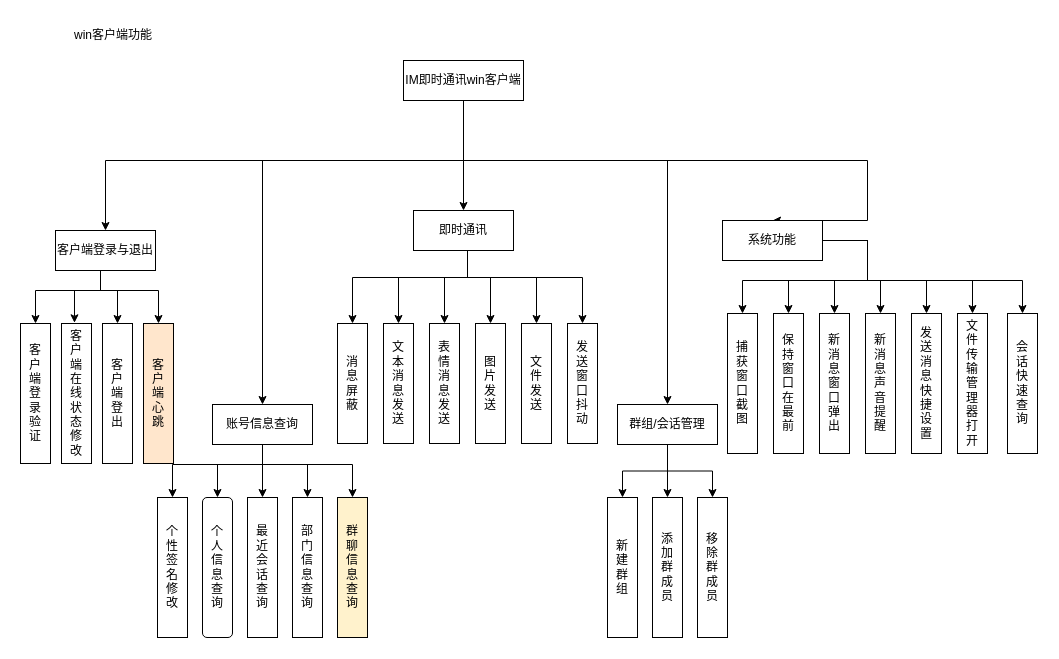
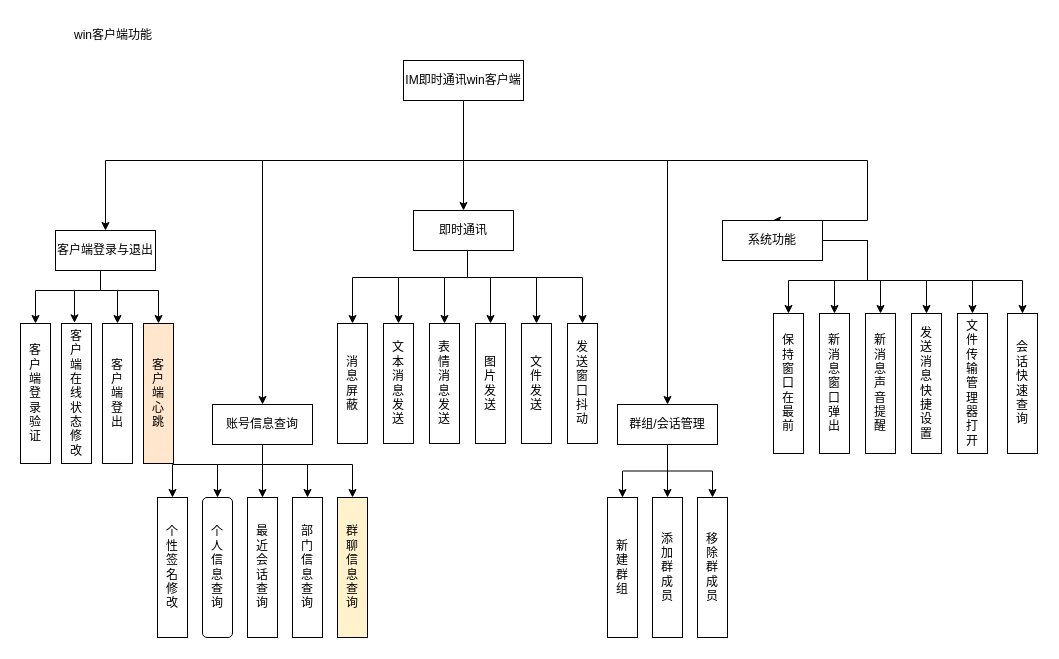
(752, 281) -> none
(743, 384) -> none
